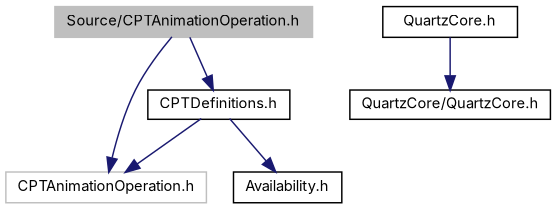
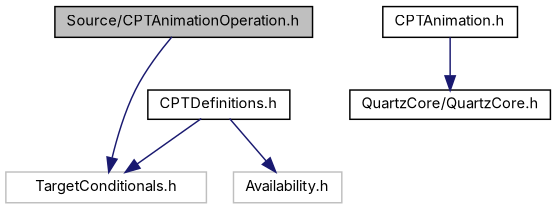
(184, 22) -> (184, 22)
(450, 22) -> (450, 22)
(199, 57) -> none
(106, 187) -> (106, 187)
(288, 187) -> (288, 187)
